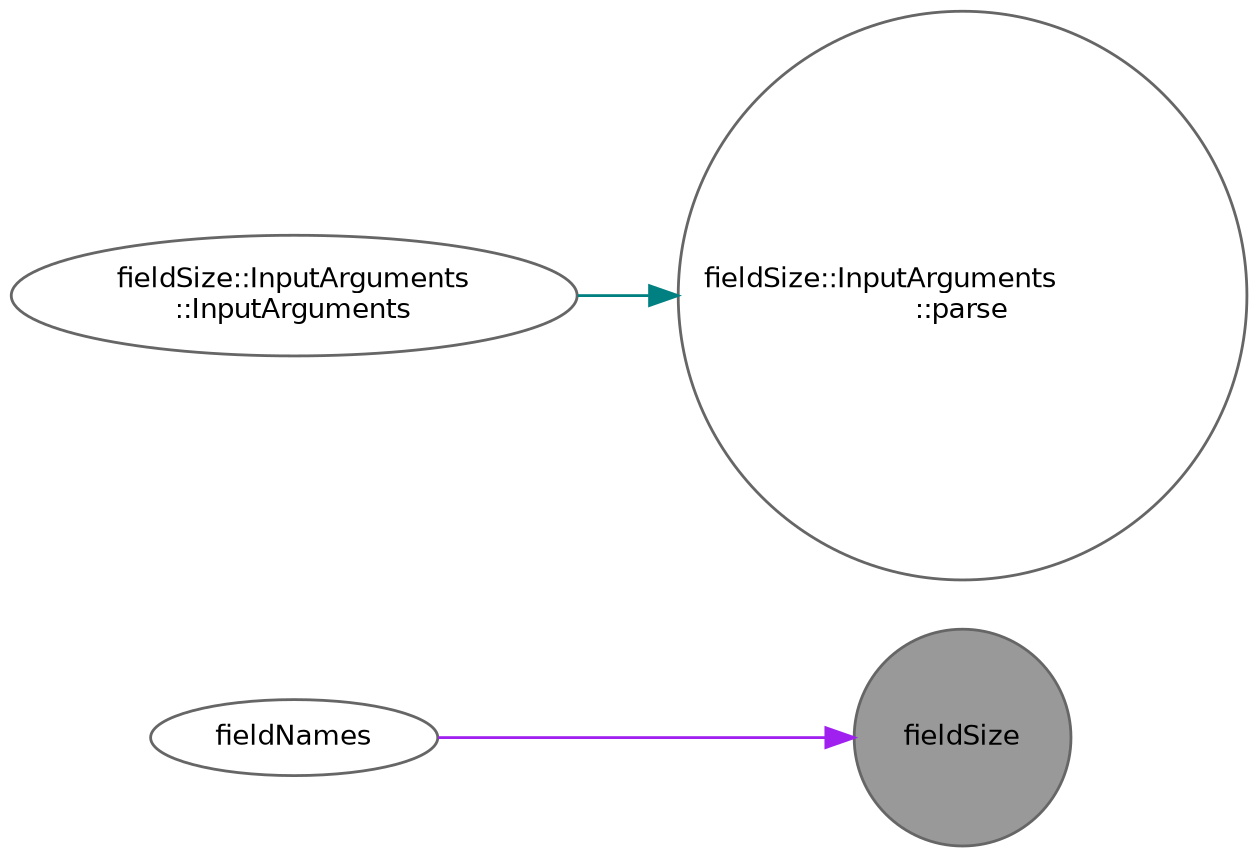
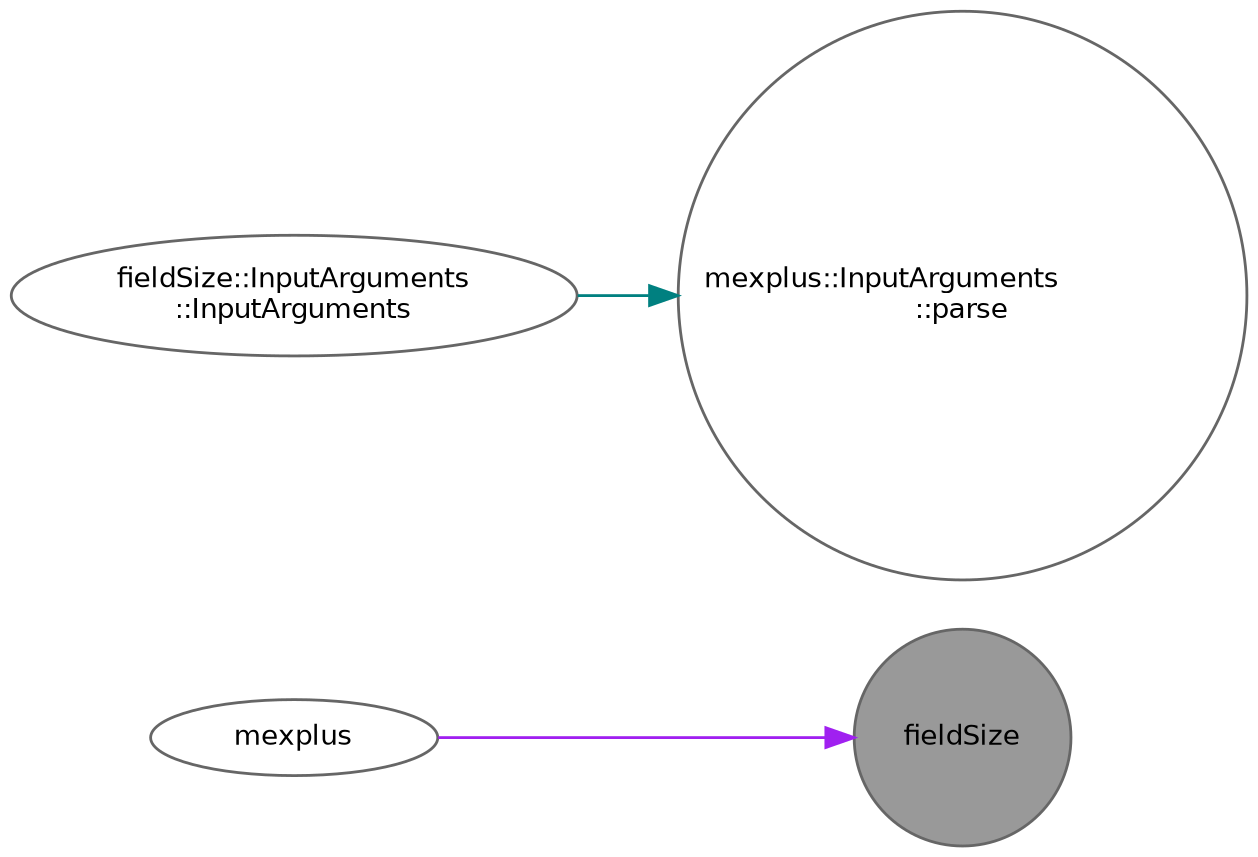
(963, 296) -> (963, 296)
(294, 738) -> (294, 738)
